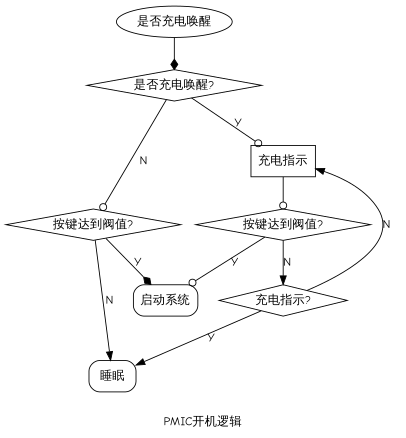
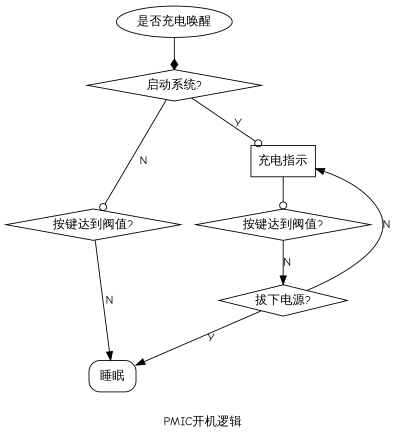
(174, 85) -> (174, 85)
(166, 300) -> none
(283, 300) -> (283, 300)
